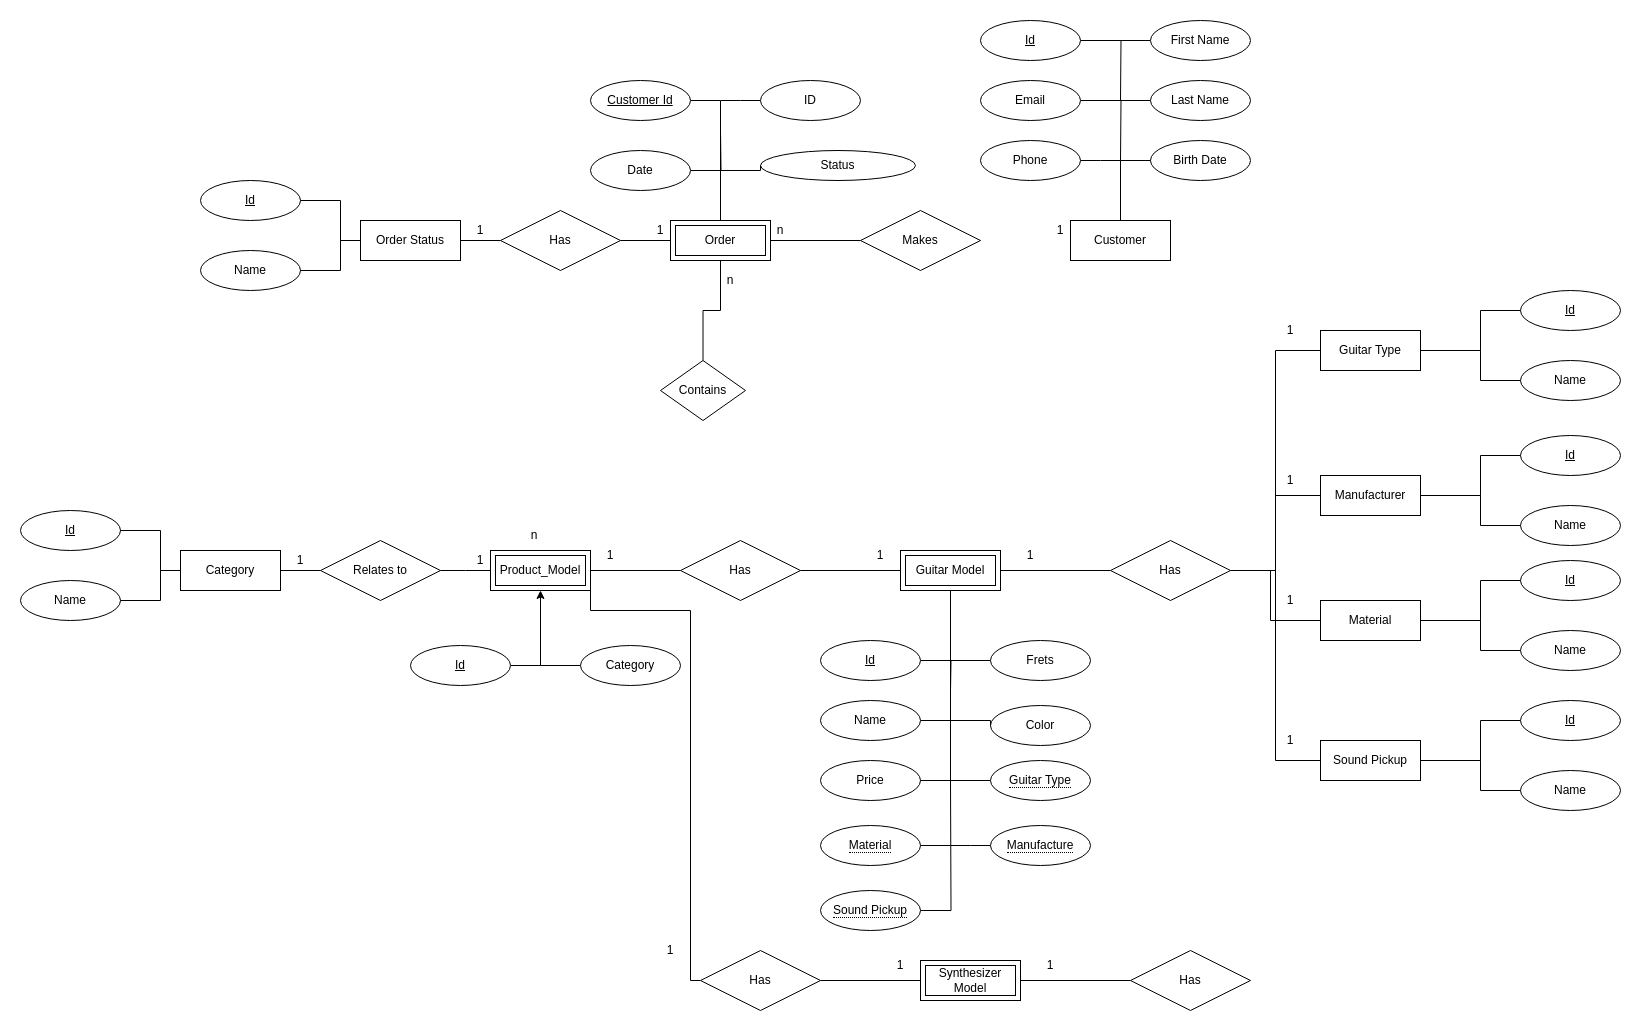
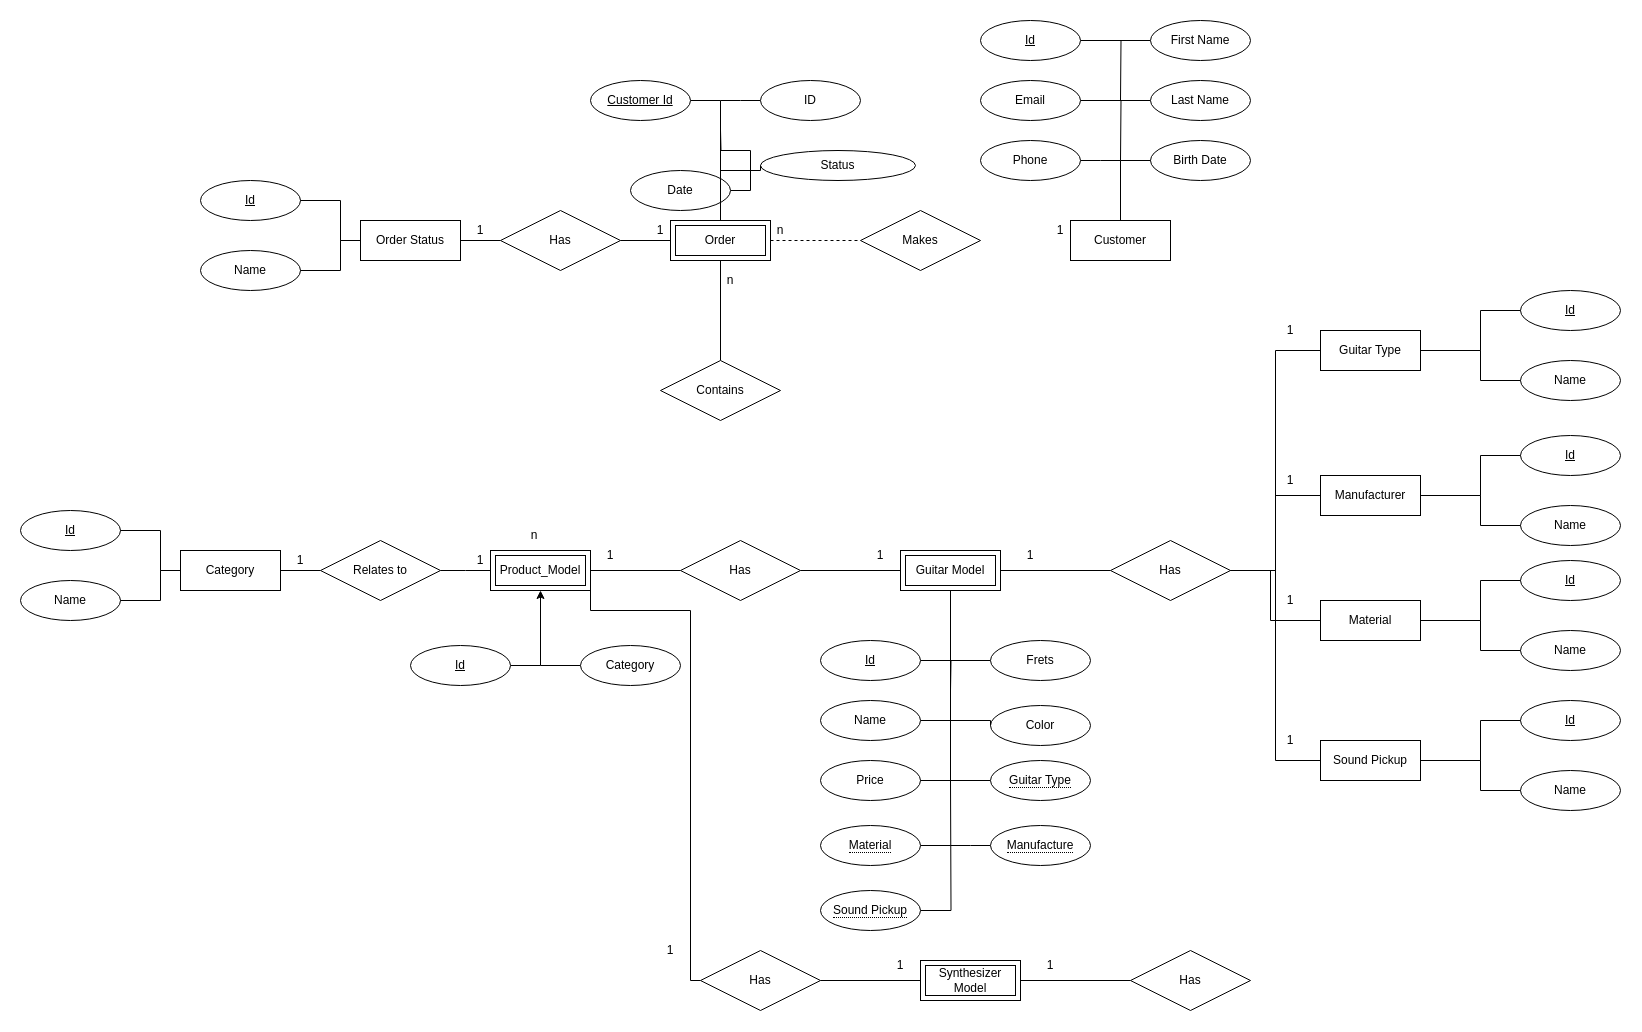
(641, 171) -> (681, 191)
(816, 241) -> (816, 241)
(703, 391) -> (721, 391)
